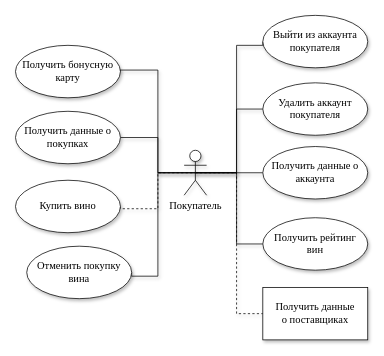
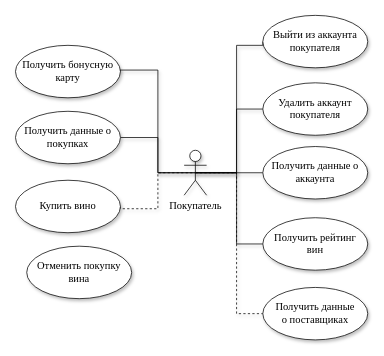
(158, 257) -> none
(315, 314) -> (315, 314)
